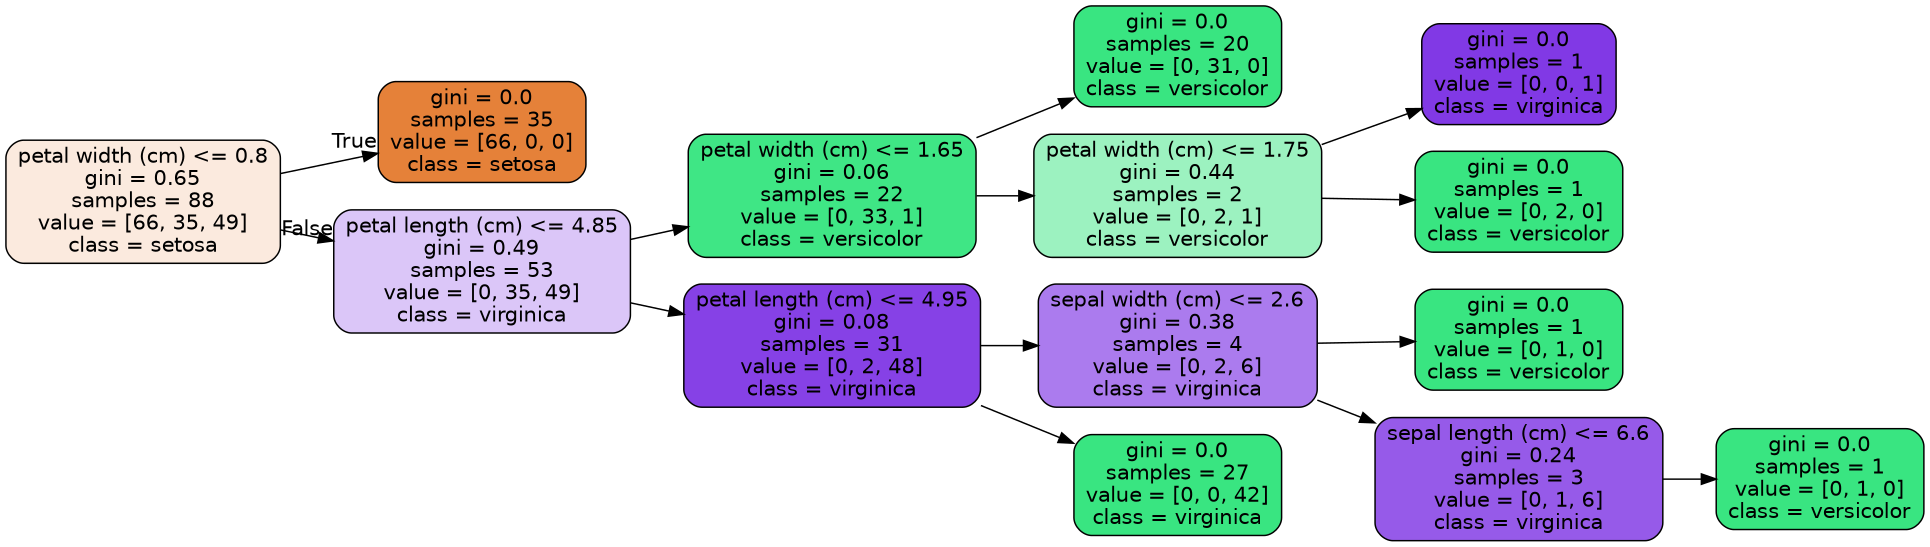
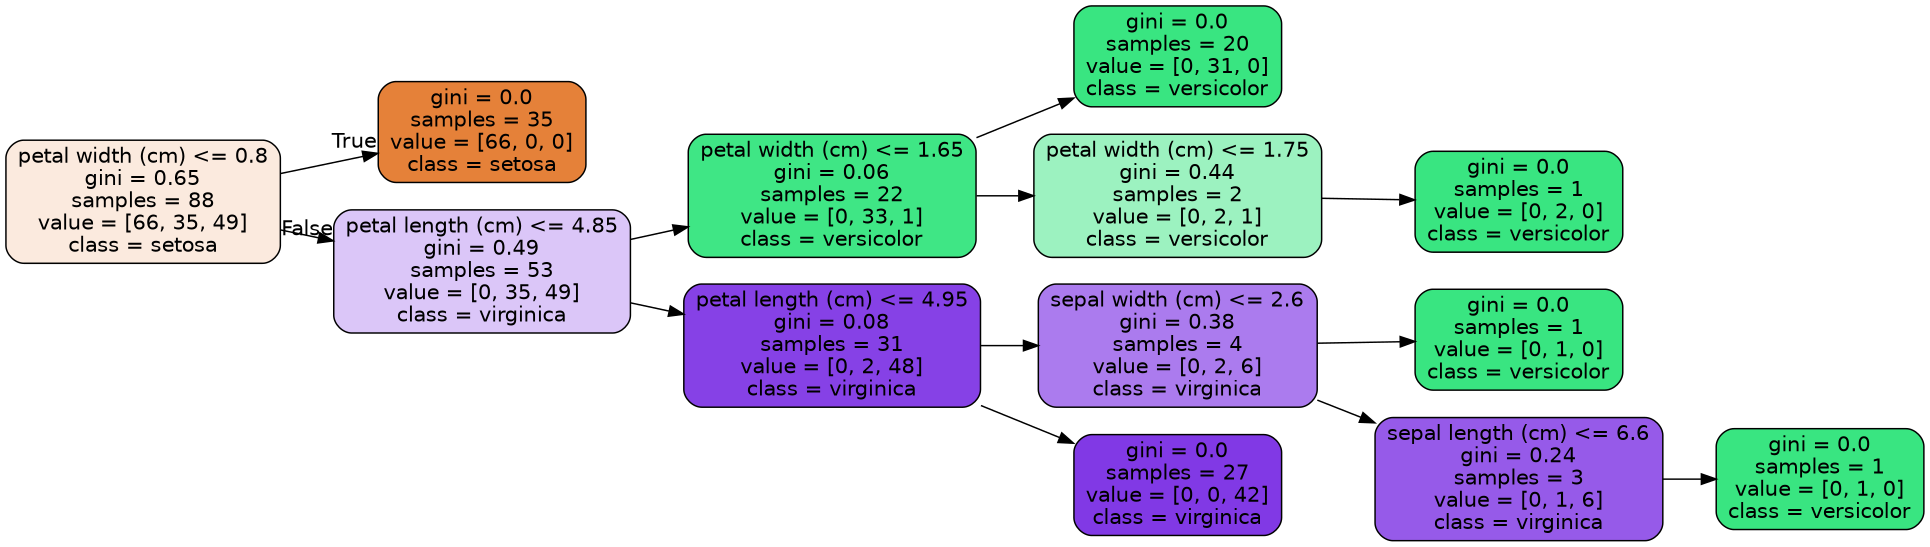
(1519, 74) -> none
(1178, 485) -> (1178, 485)
